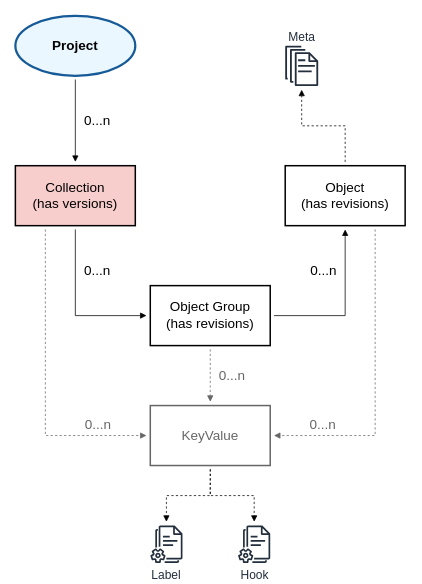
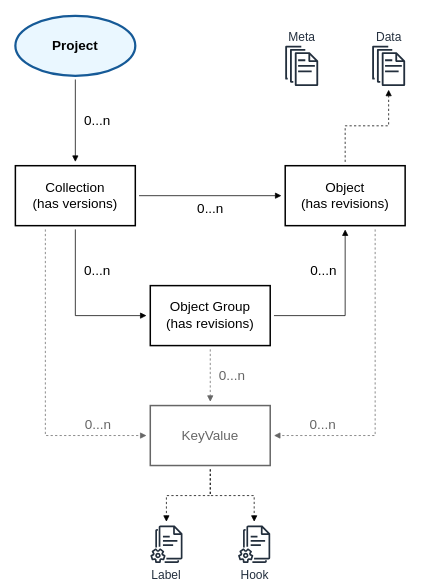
none -> (389, 65)
(307, 125) -> none
none -> (383, 125)
(75, 195) -> (75, 195)
none -> (207, 195)
